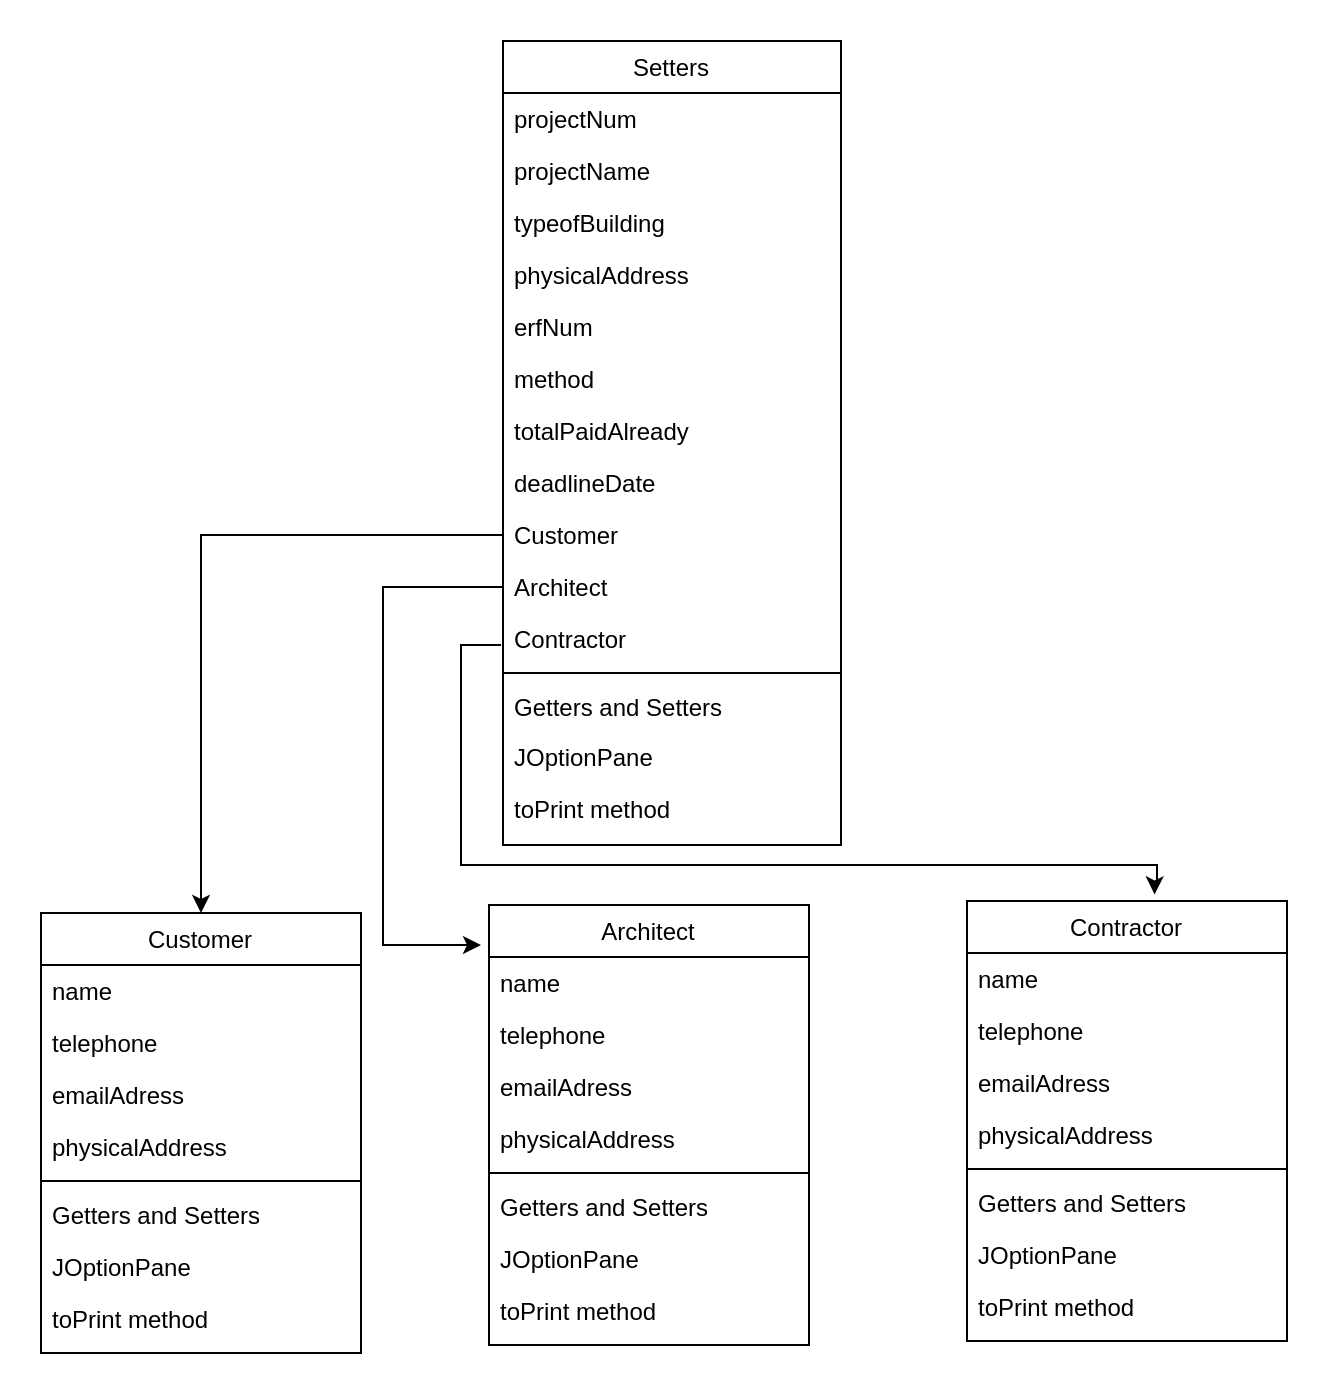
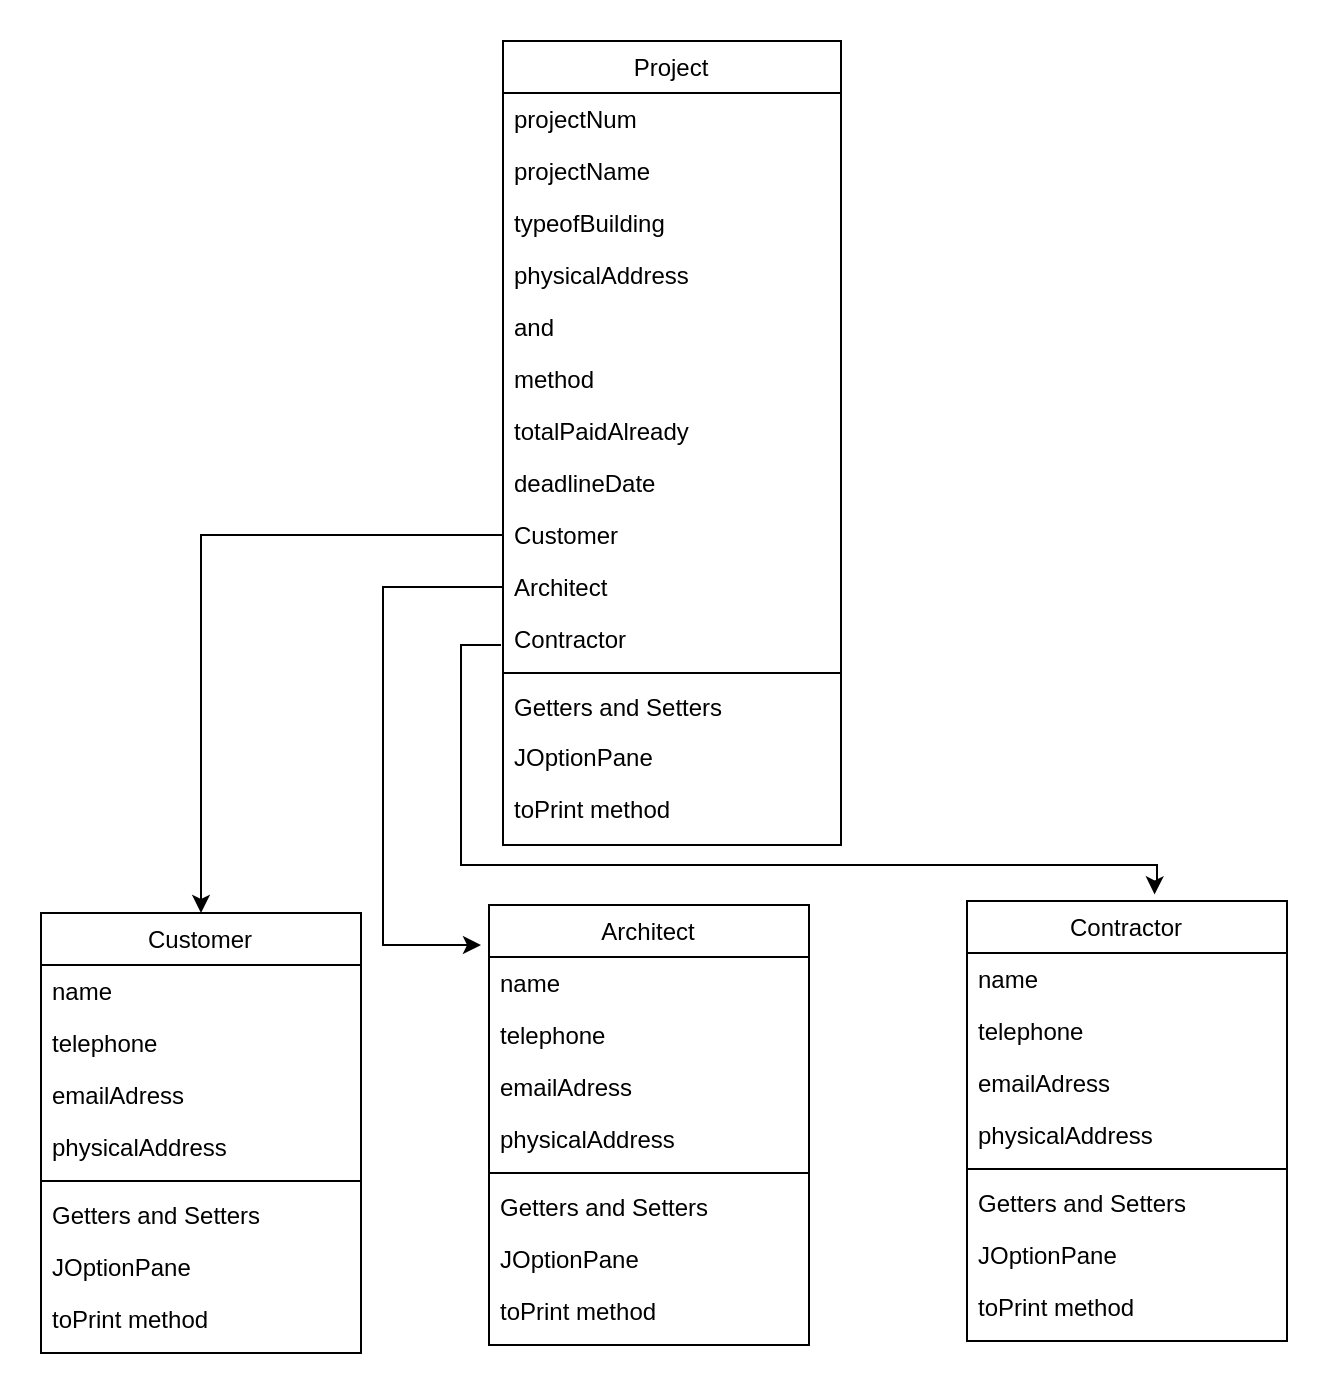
(671, 68) -> (671, 68)
(554, 328) -> (534, 328)
